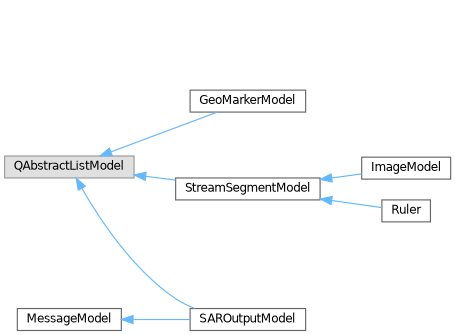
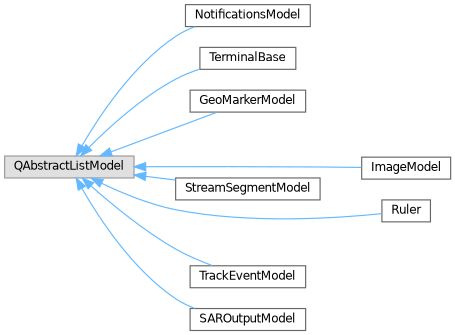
none -> (248, 16)
none -> (248, 58)
(347, 176) -> (254, 167)
(357, 204) -> (239, 217)
none -> (248, 277)
(69, 320) -> none
